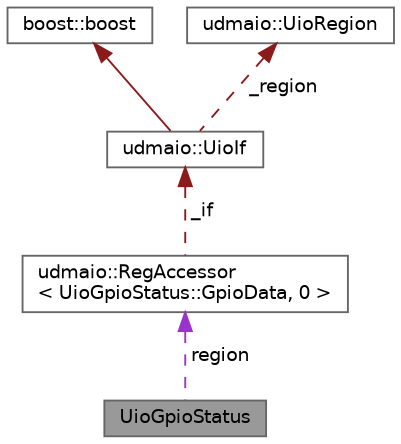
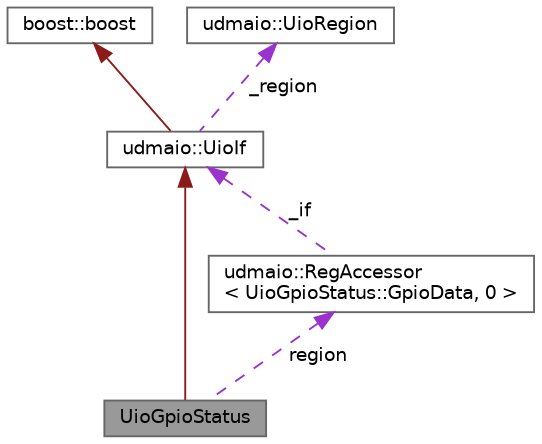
(232, 94) -> (232, 94)
(185, 221) -> (279, 217)
none -> (185, 294)
